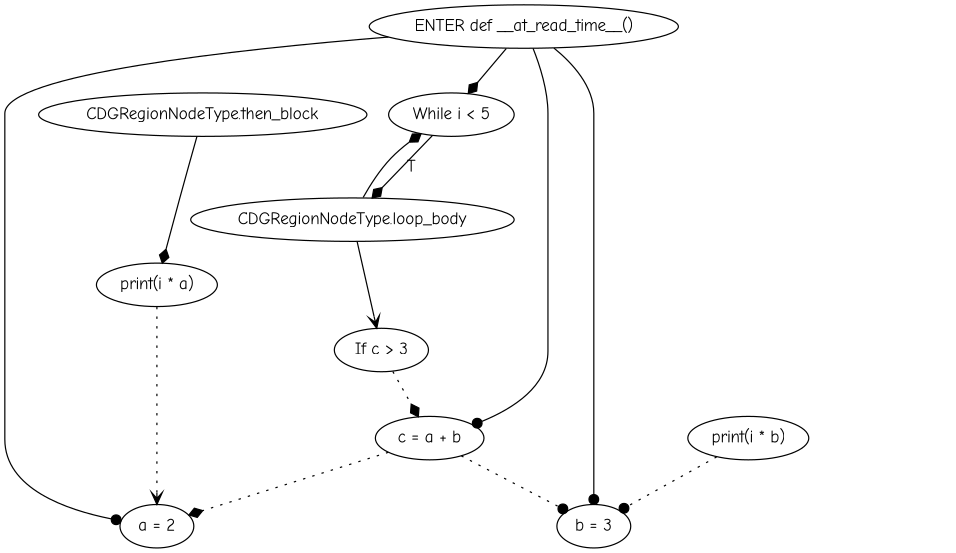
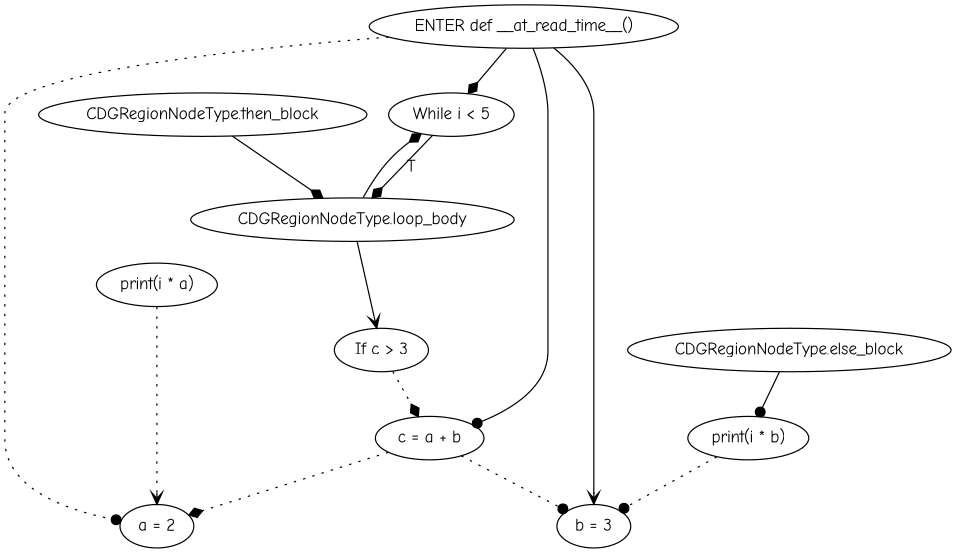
(5, 149) -> (5, 149)
(181, 193) -> (272, 163)
(594, 264) -> (594, 264)
none -> (789, 350)
